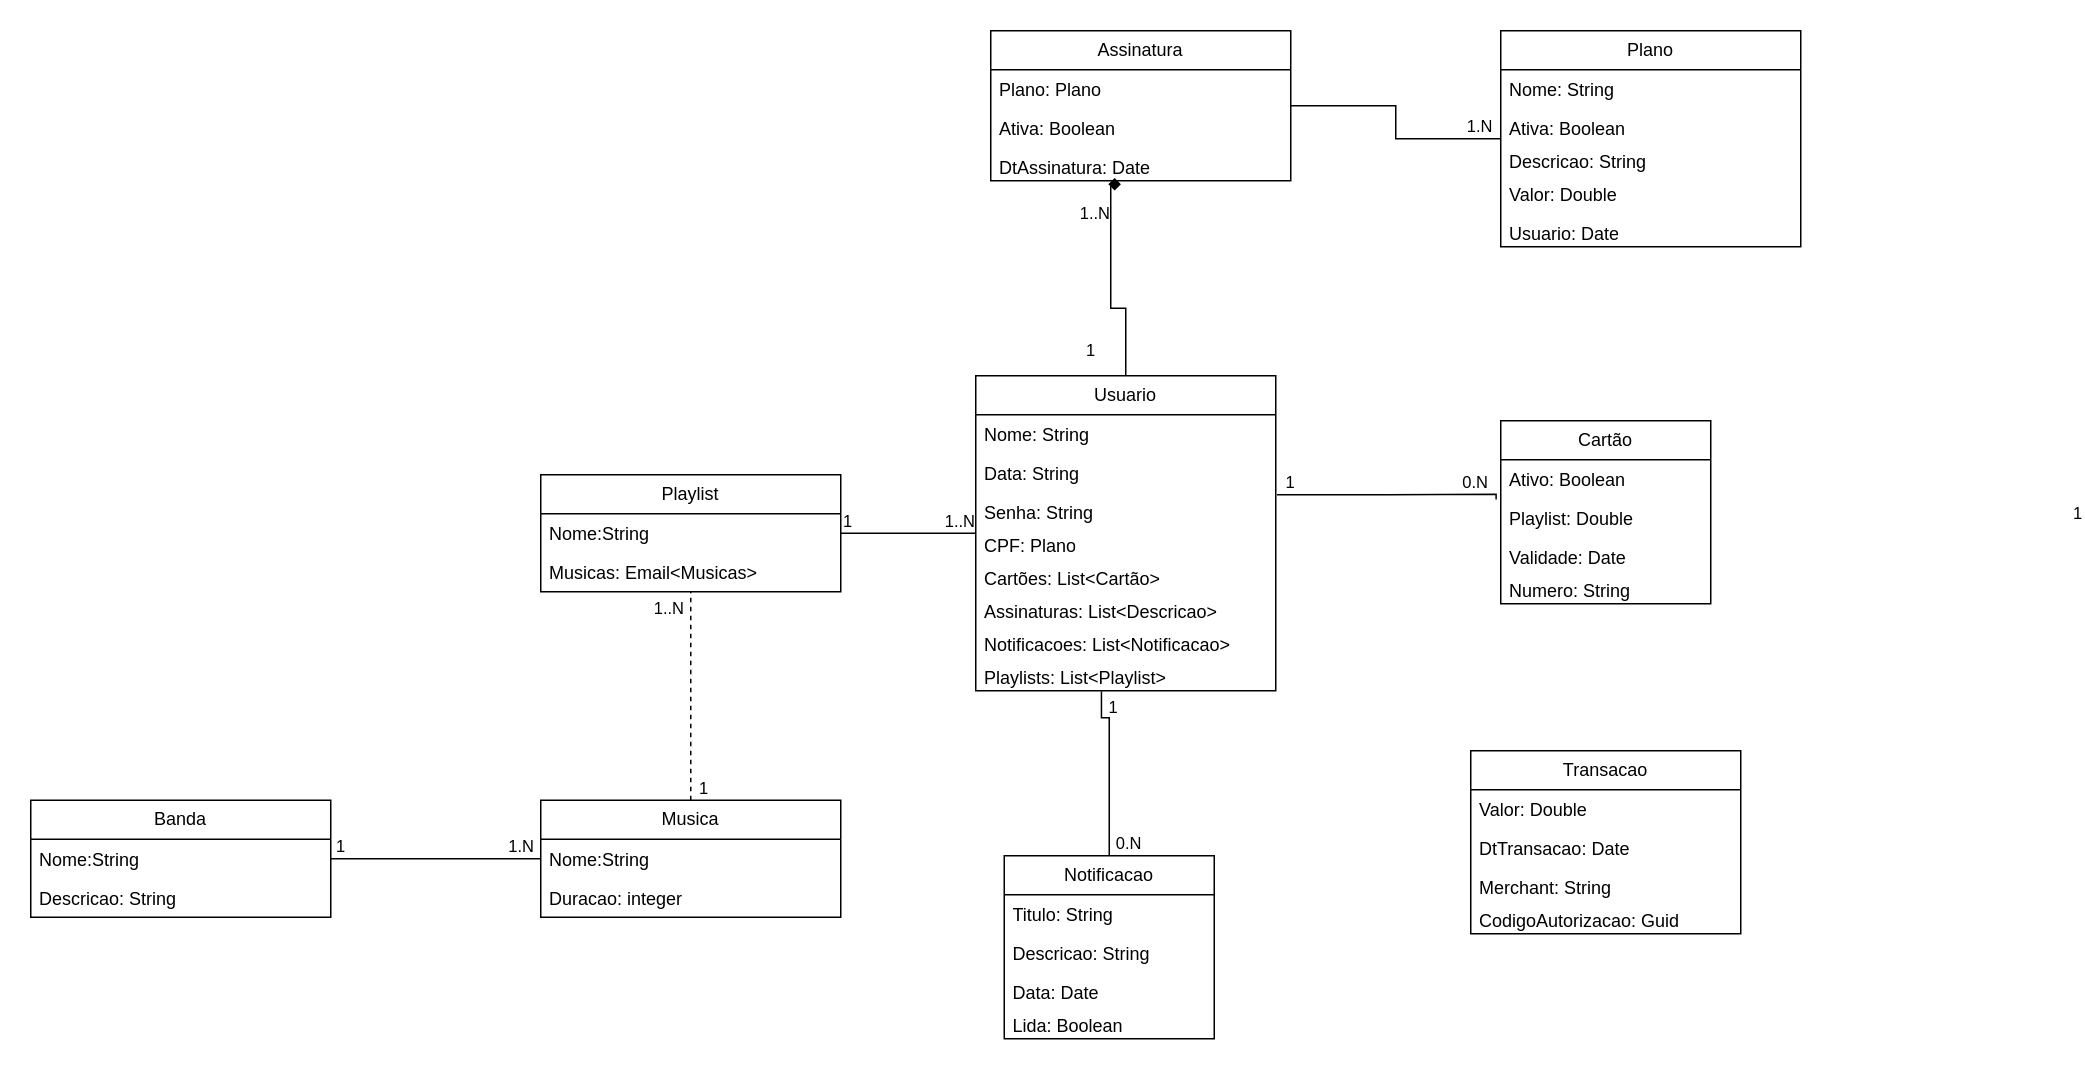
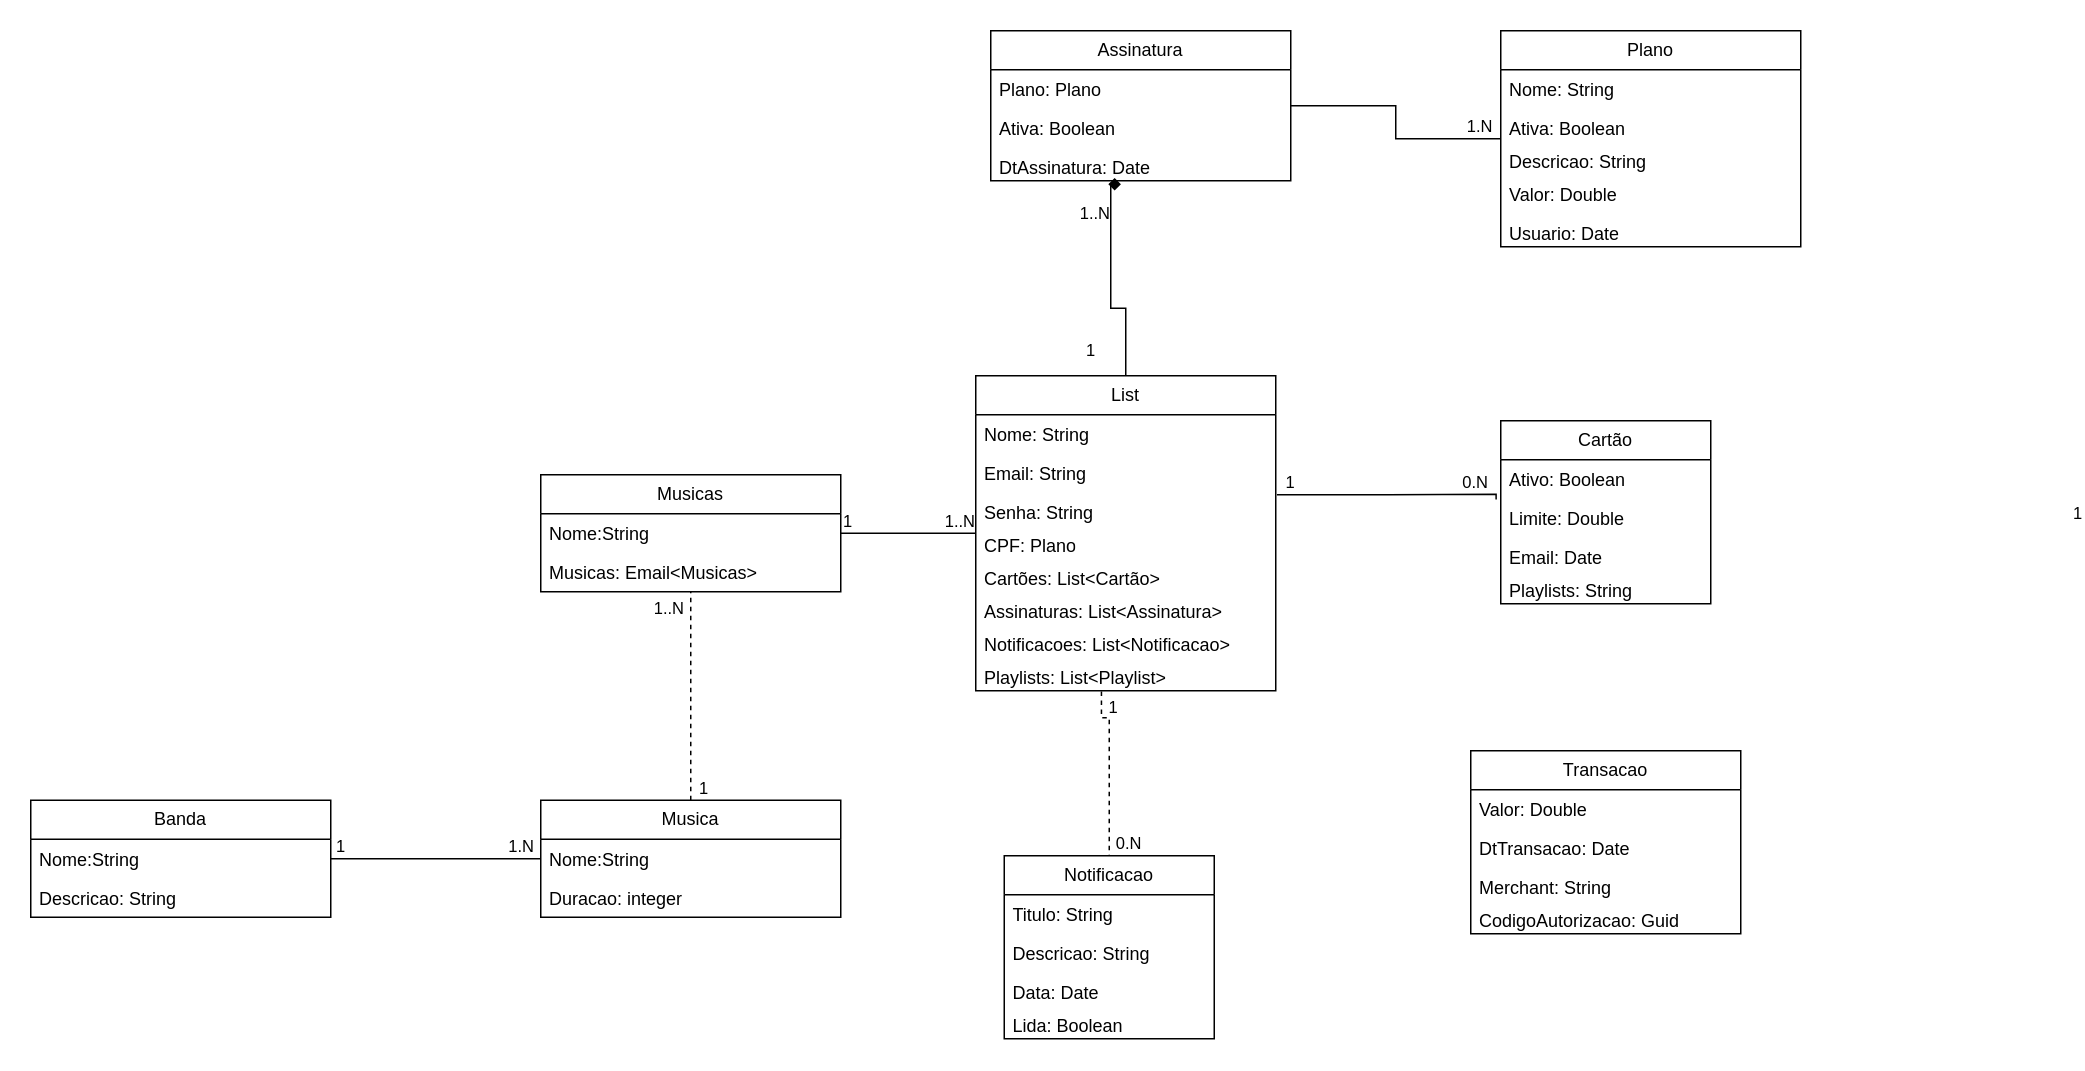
(1126, 395) -> (1126, 395)
(1038, 475) -> (1039, 475)
(691, 494) -> (691, 494)
(1576, 520) -> (1569, 520)
(1571, 559) -> (1556, 559)
(1573, 592) -> (1581, 592)
(1114, 613) -> (1119, 613)
(1109, 770) -> (1109, 770)
